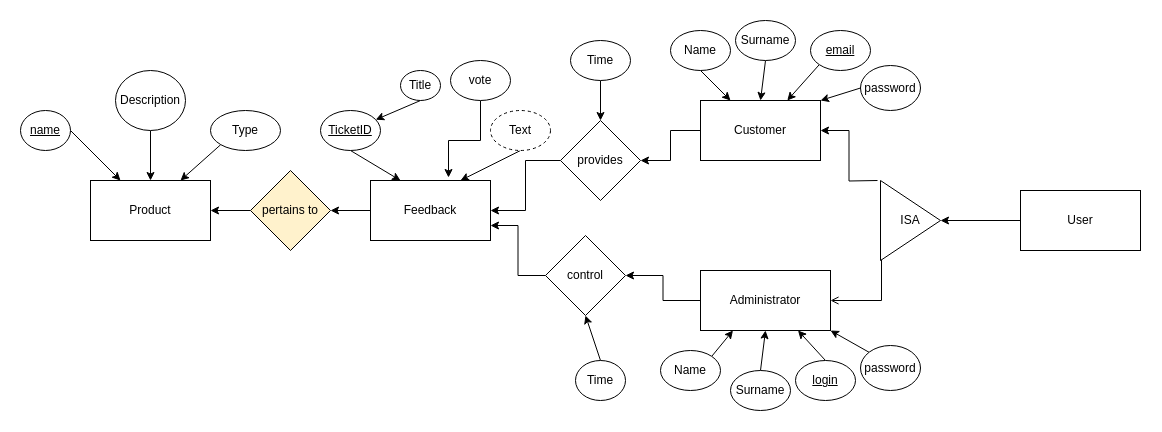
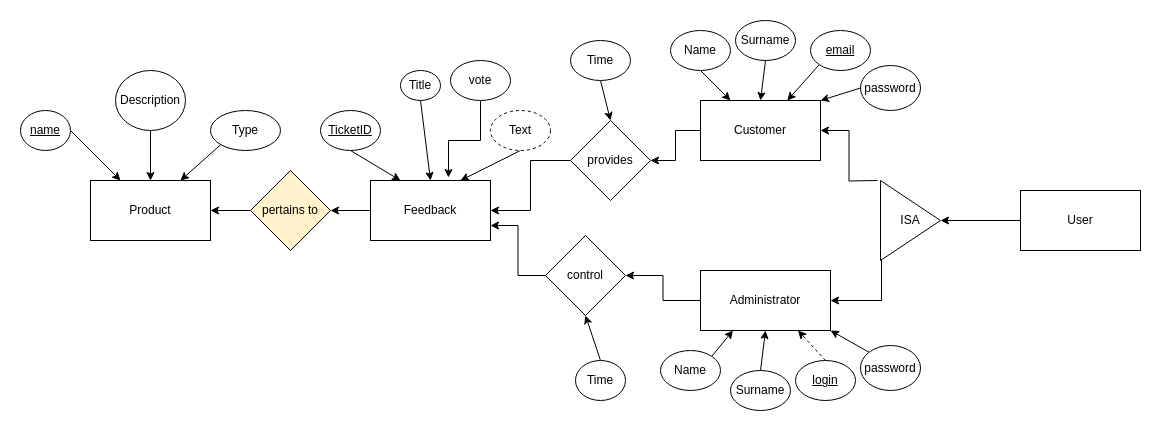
(401, 109) -> (425, 137)
(601, 161) -> (611, 161)
(836, 301) -> (838, 301)
(814, 348) -> (814, 348)
